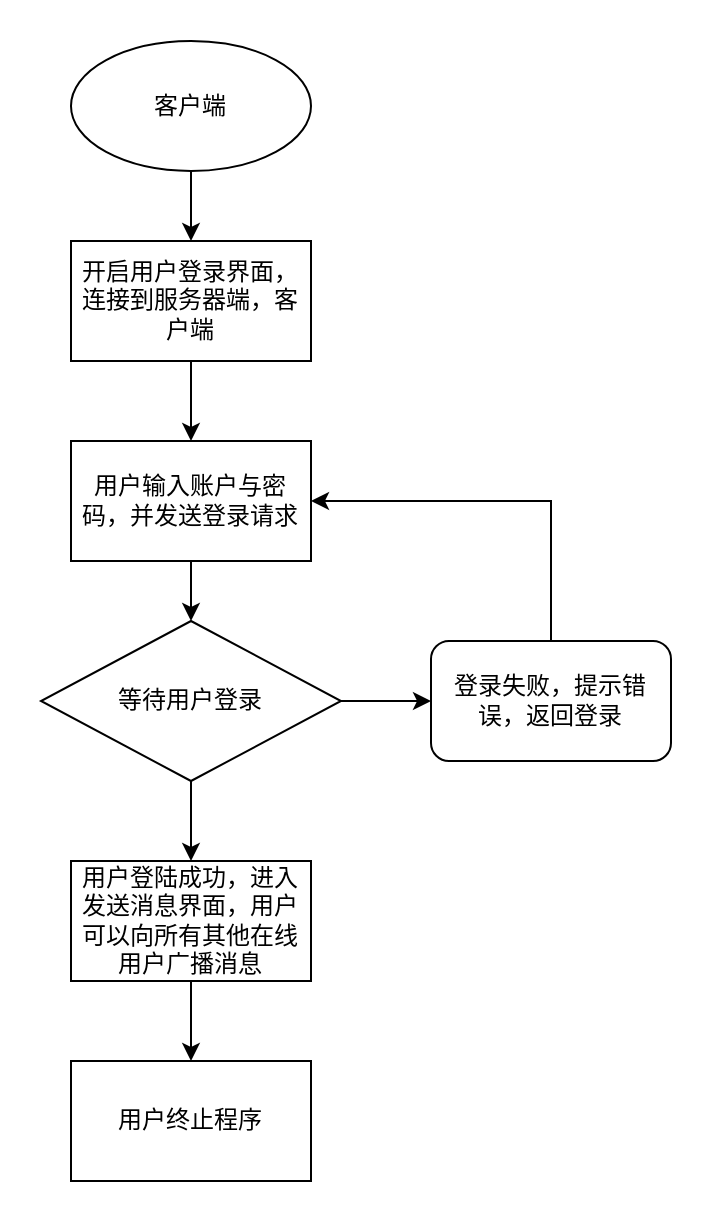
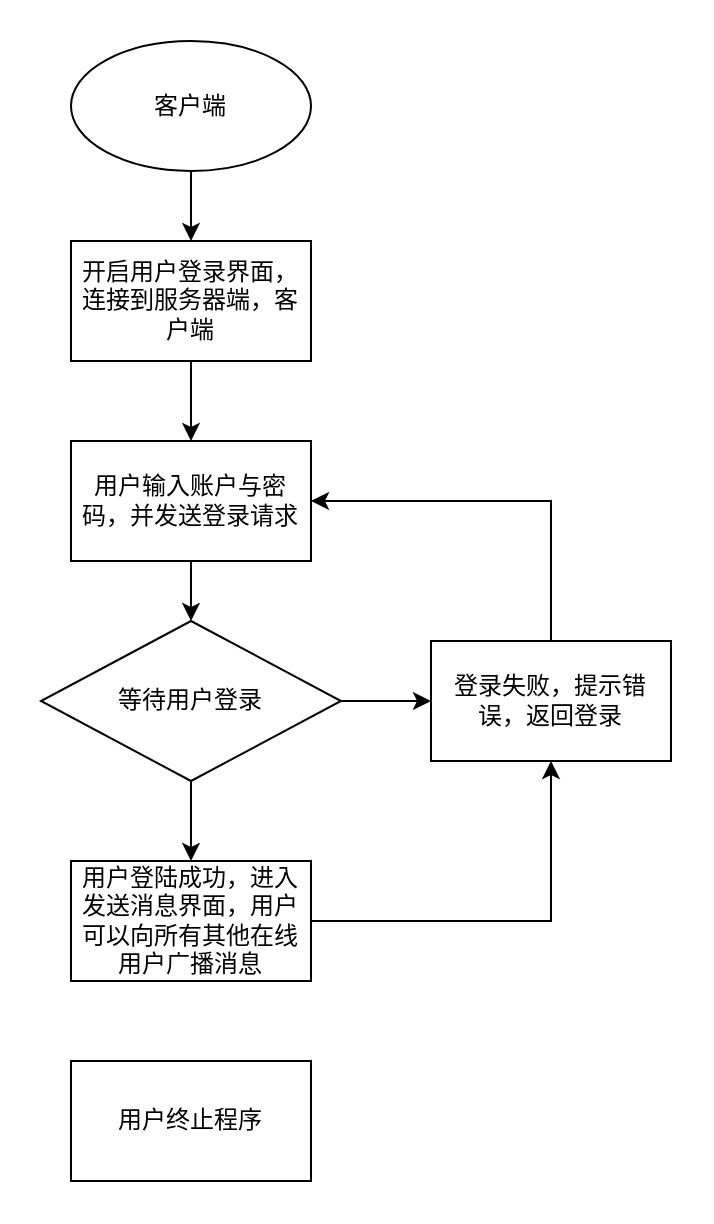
(551, 701) -> (551, 701)
(191, 1014) -> (504, 921)
